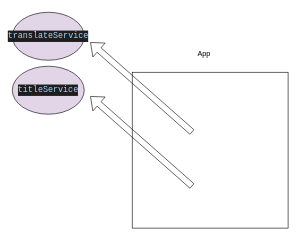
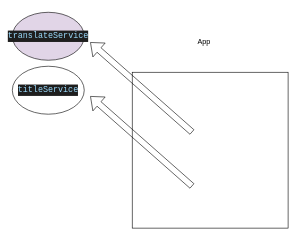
(204, 54) -> (204, 42)
(48, 90) -> (48, 90)
